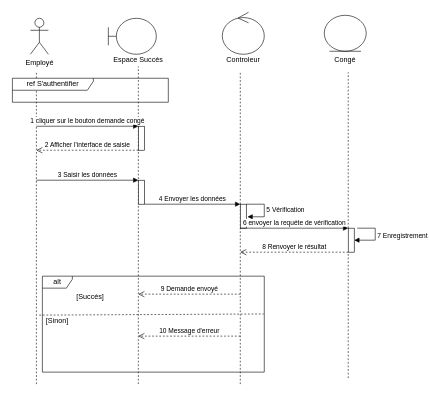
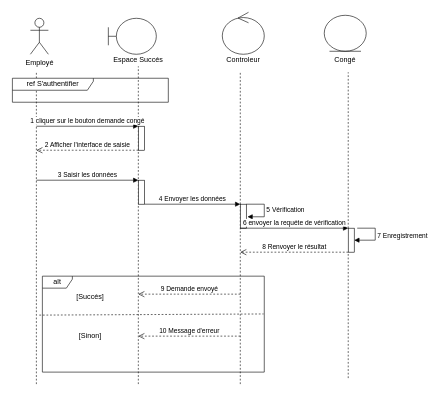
(57, 321) -> (90, 336)
